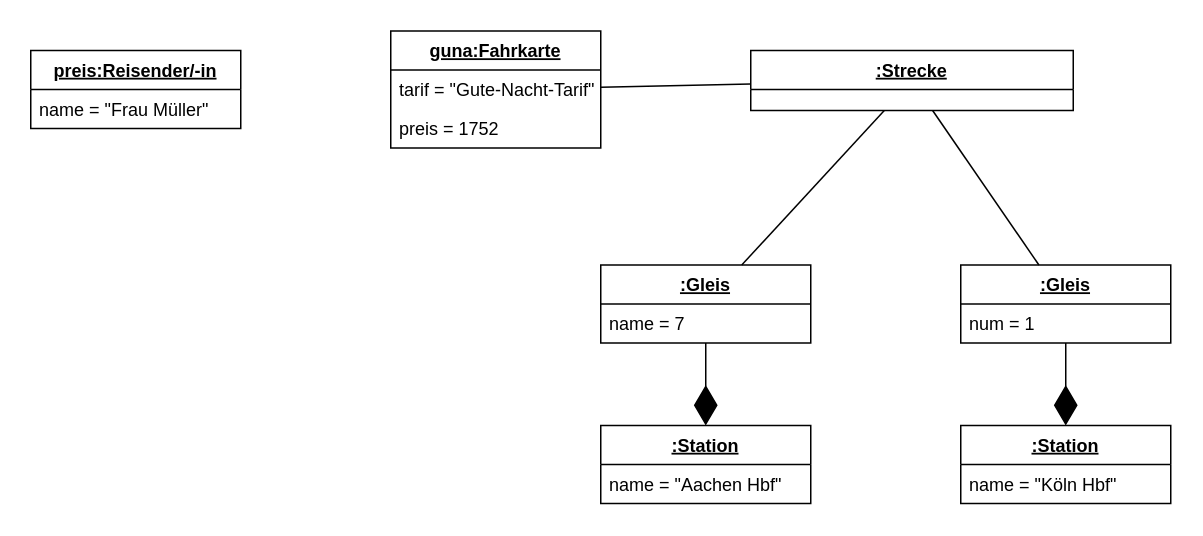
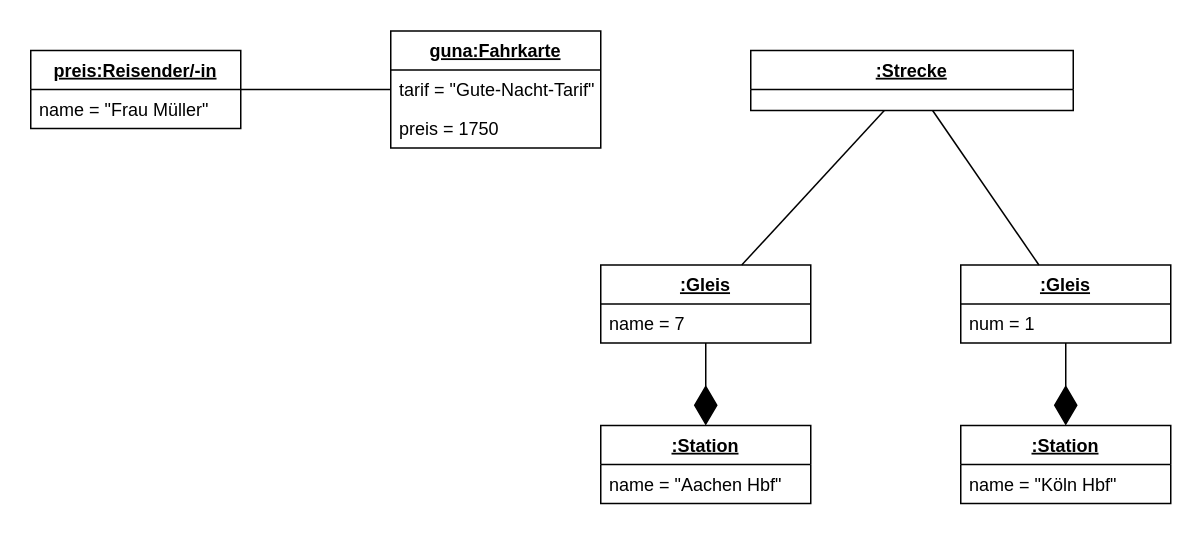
(674, 85) -> none
none -> (317, 89)
(452, 129) -> (452, 129)
